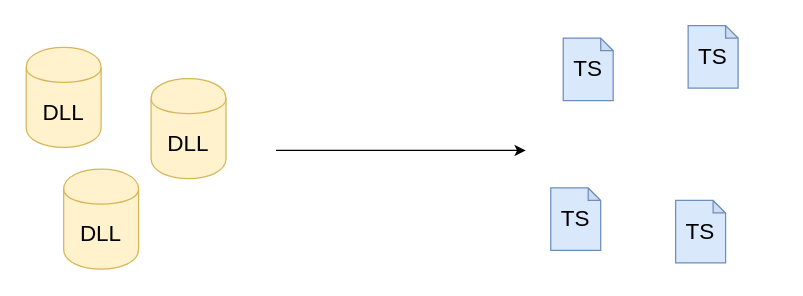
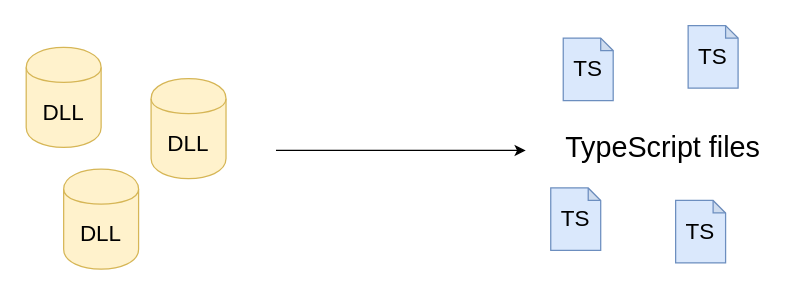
none -> (663, 148)
